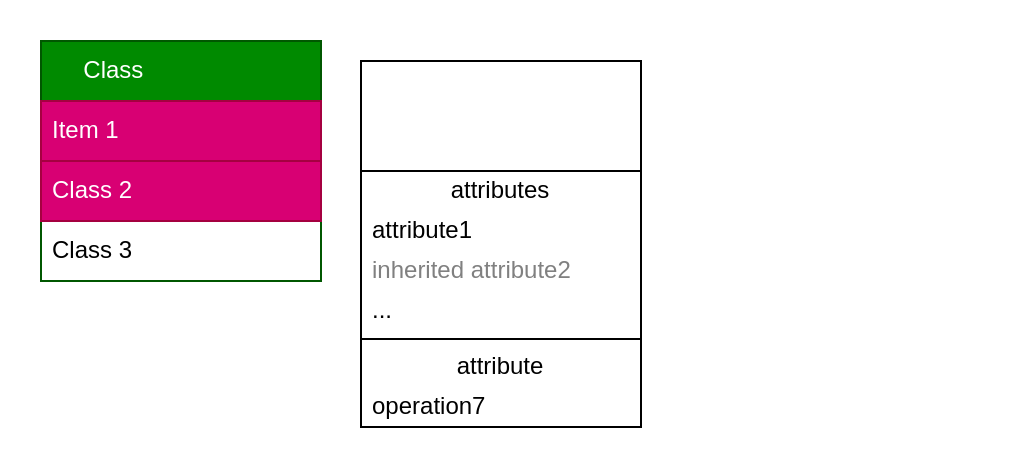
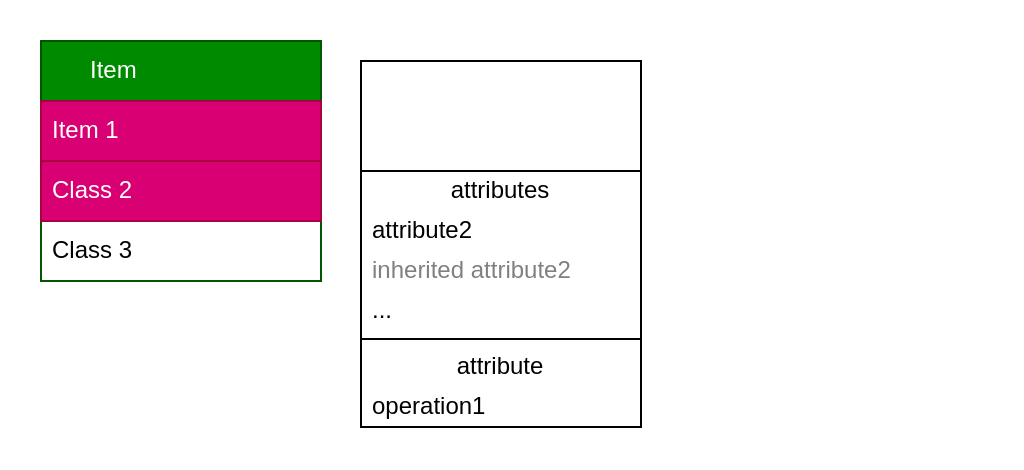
(181, 71) -> (181, 71)
(437, 231) -> (437, 231)
(437, 407) -> (437, 407)
